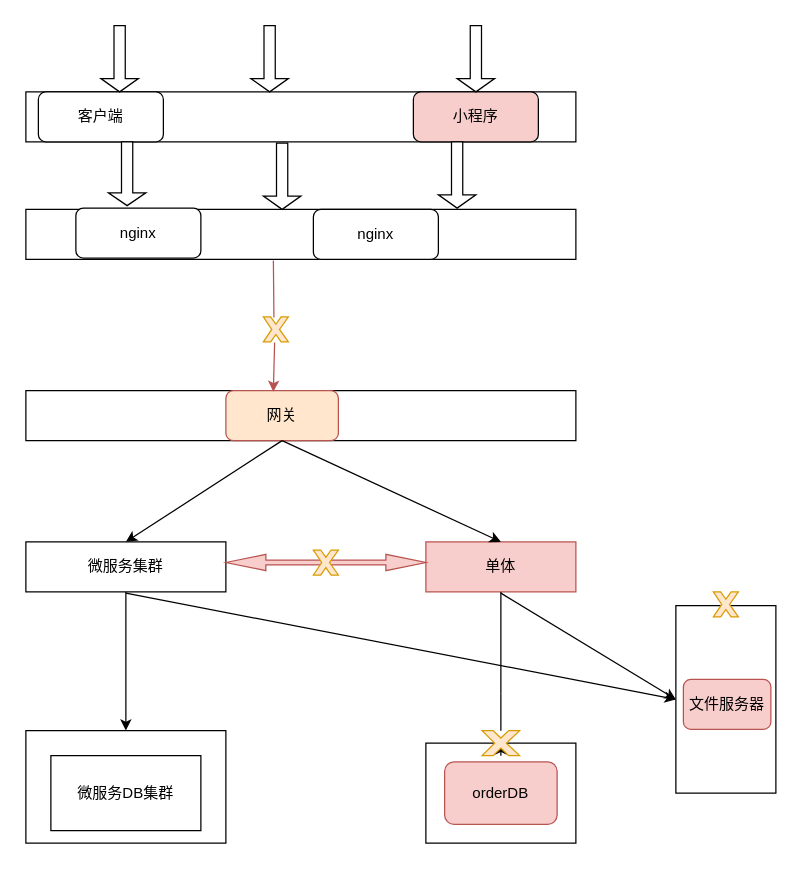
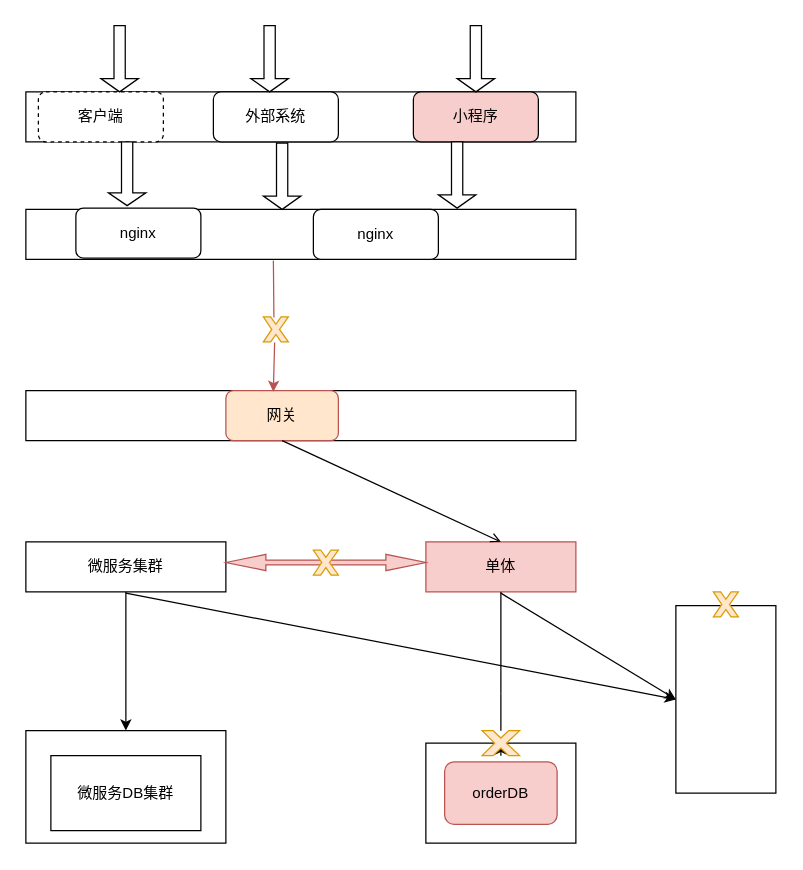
(101, 117) -> (101, 117)
none -> (276, 117)
(206, 490) -> none
(492, 538) -> (494, 539)
(727, 704) -> none
